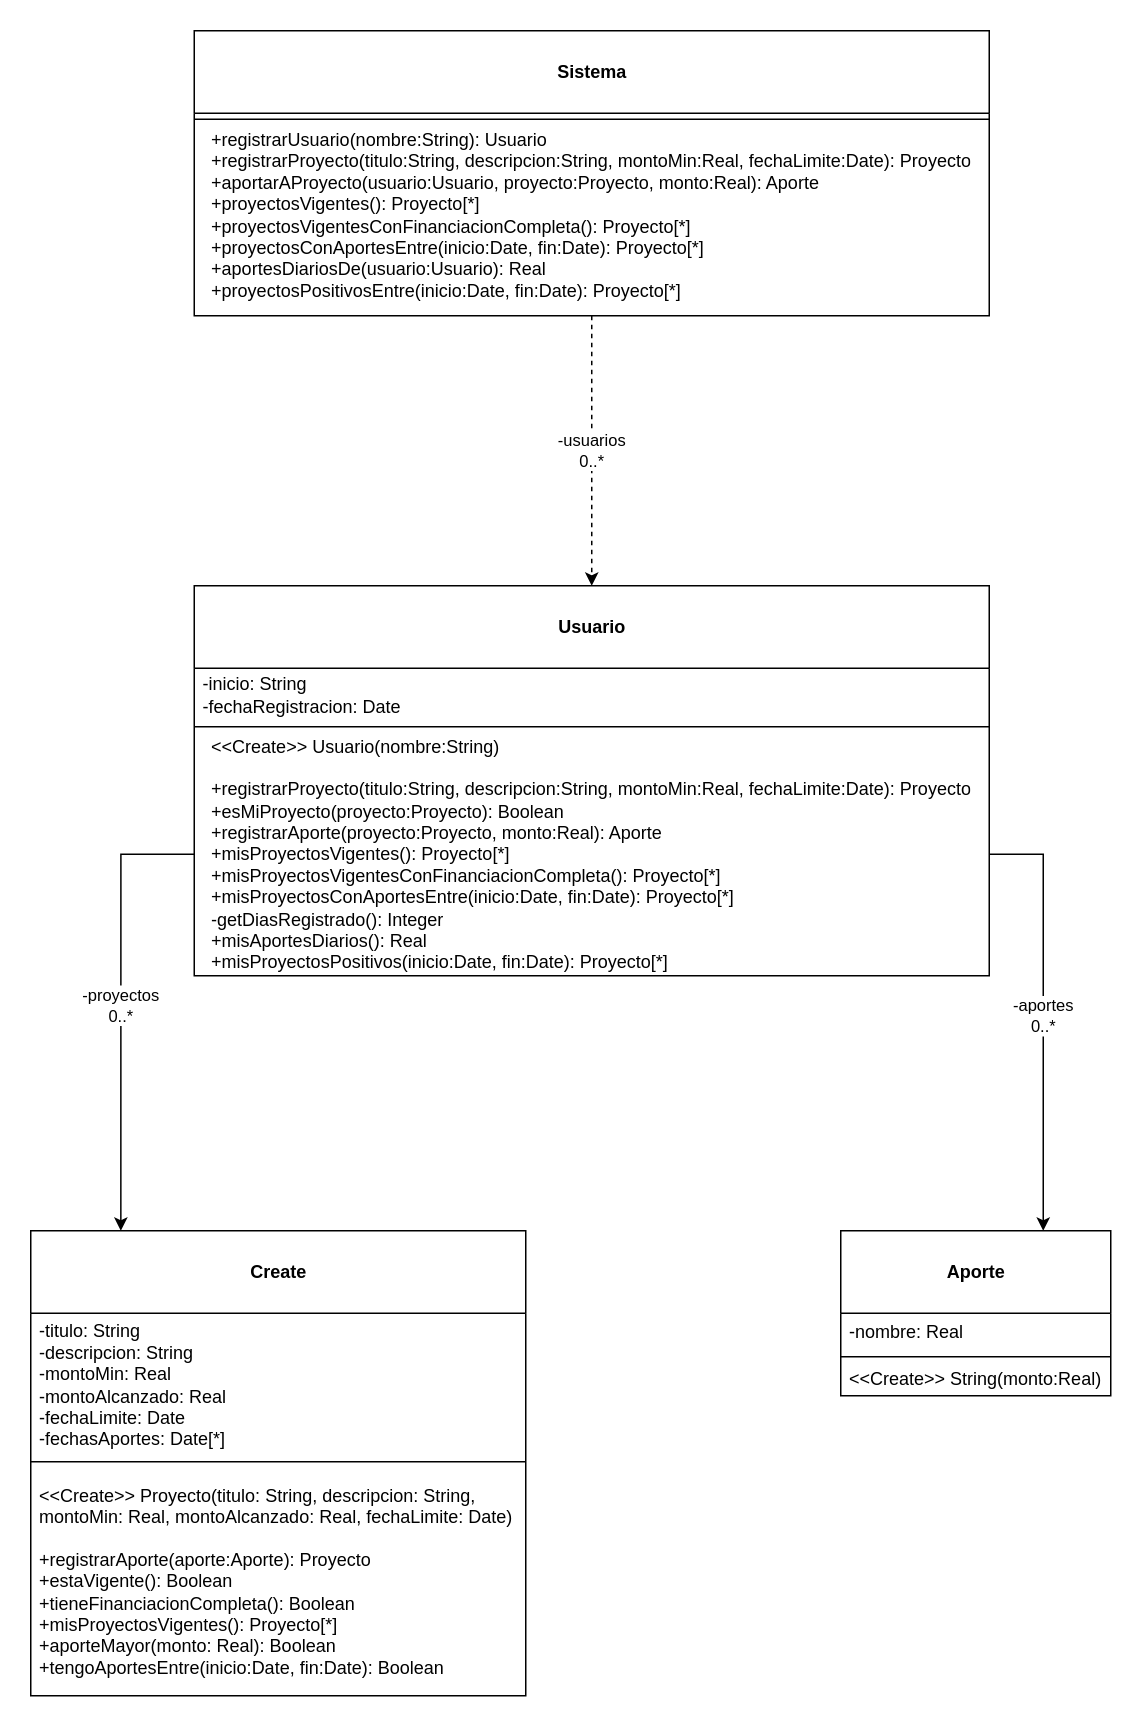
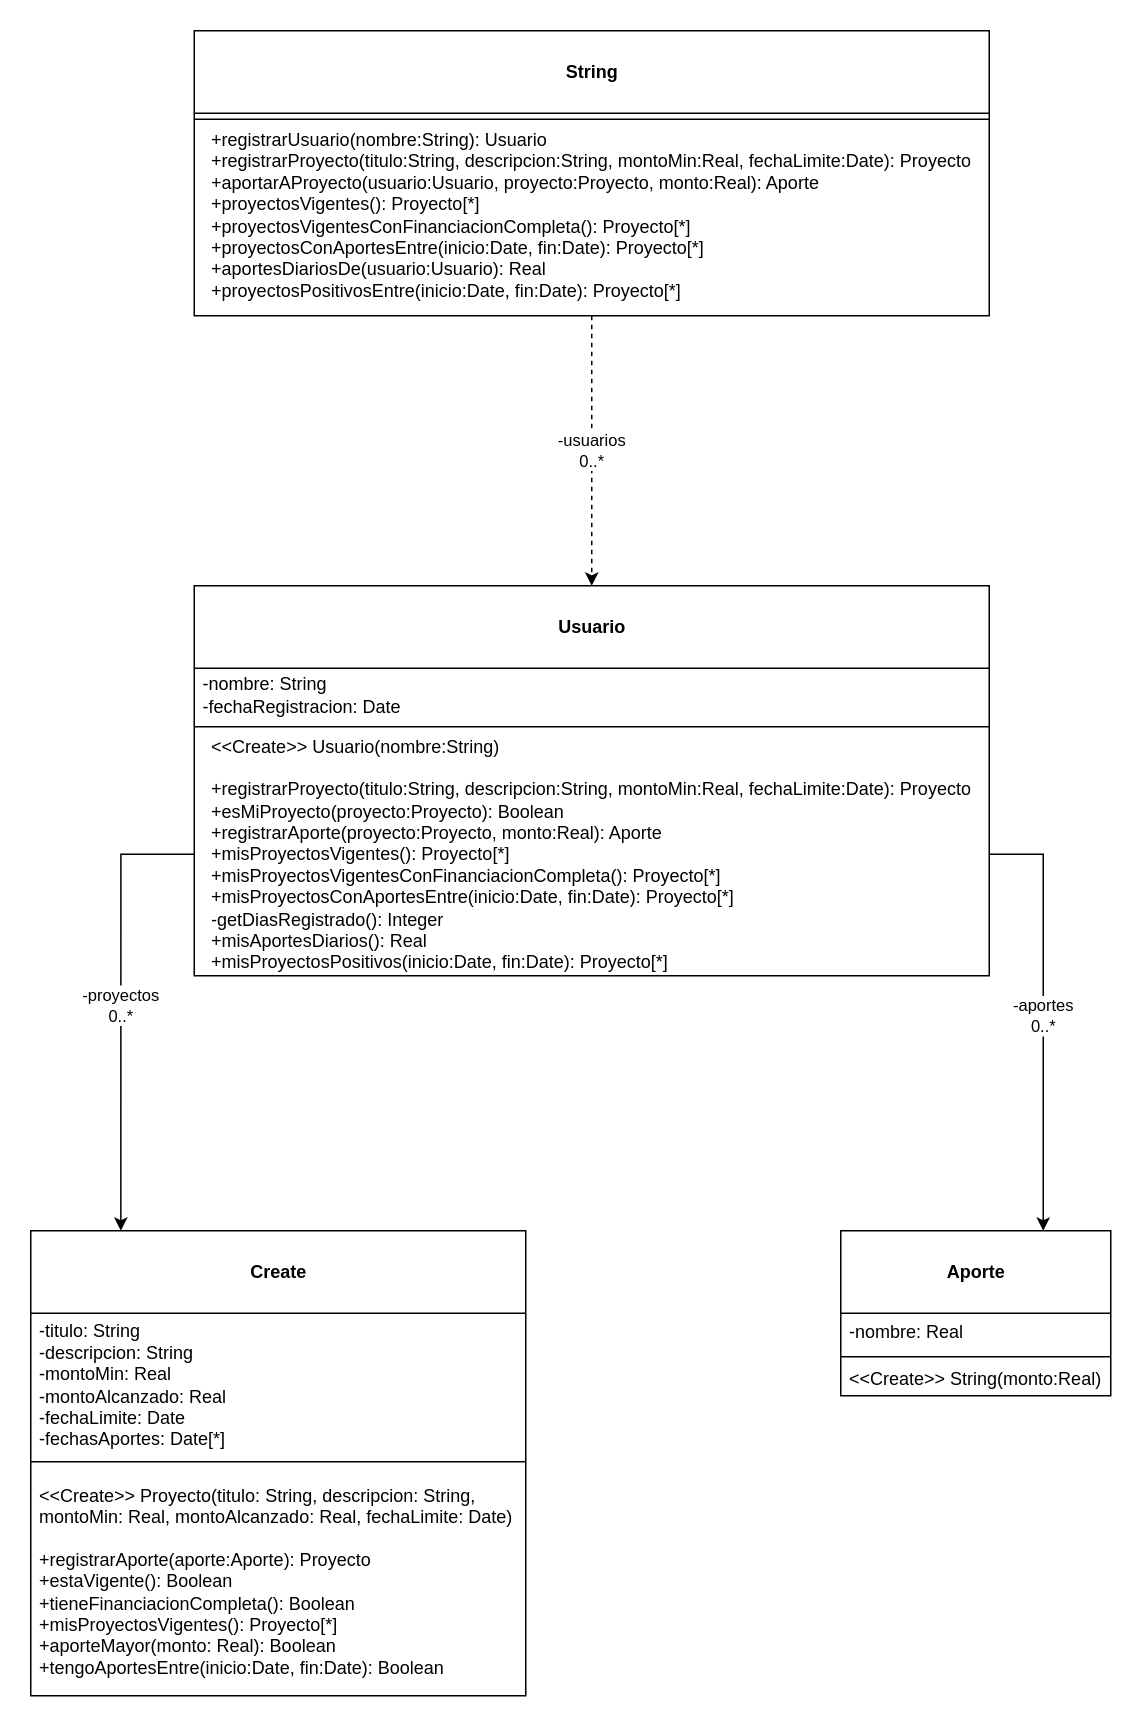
(593, 52) -> (593, 52)
(315, 695) -> (315, 695)
